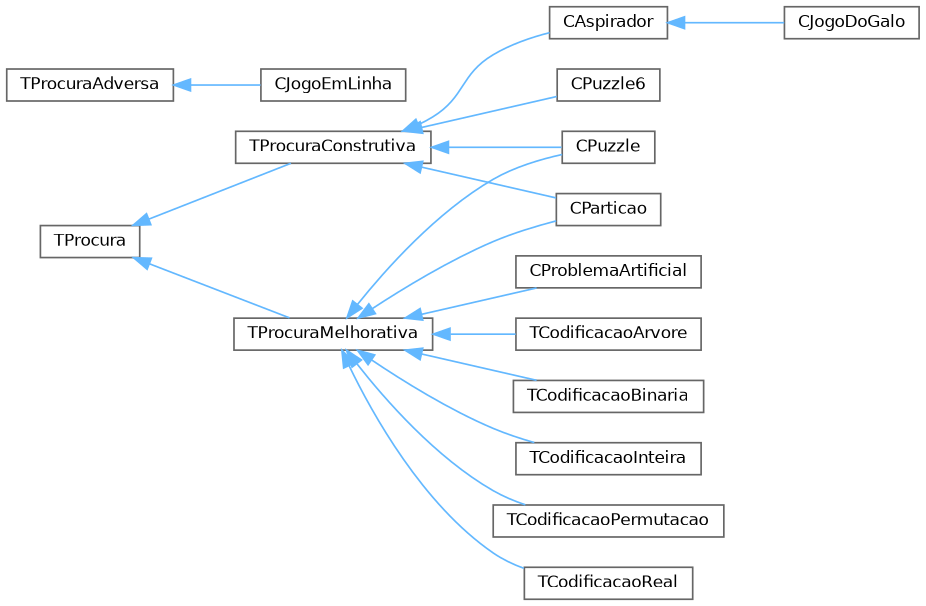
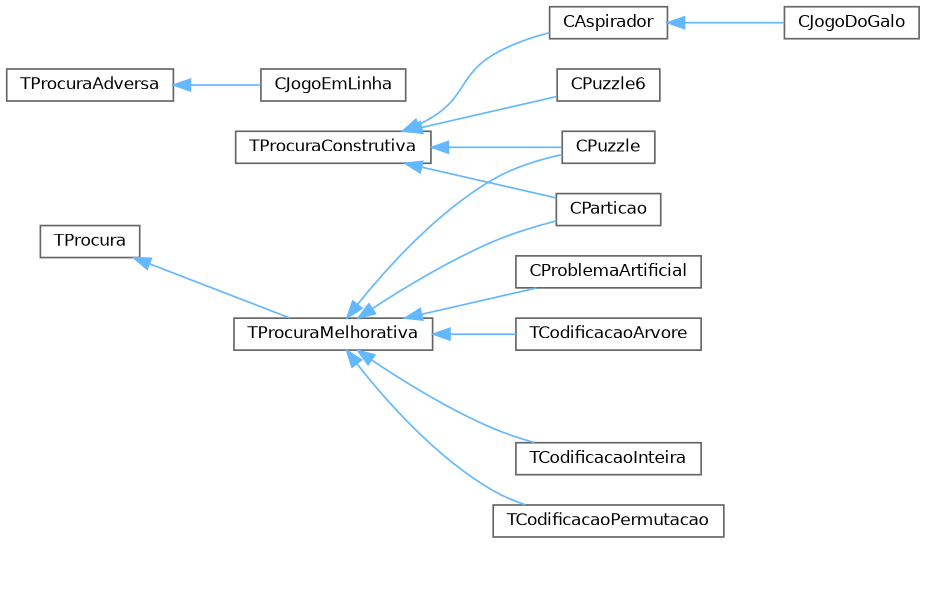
(220, 191) -> none
(609, 396) -> none
(609, 583) -> none
